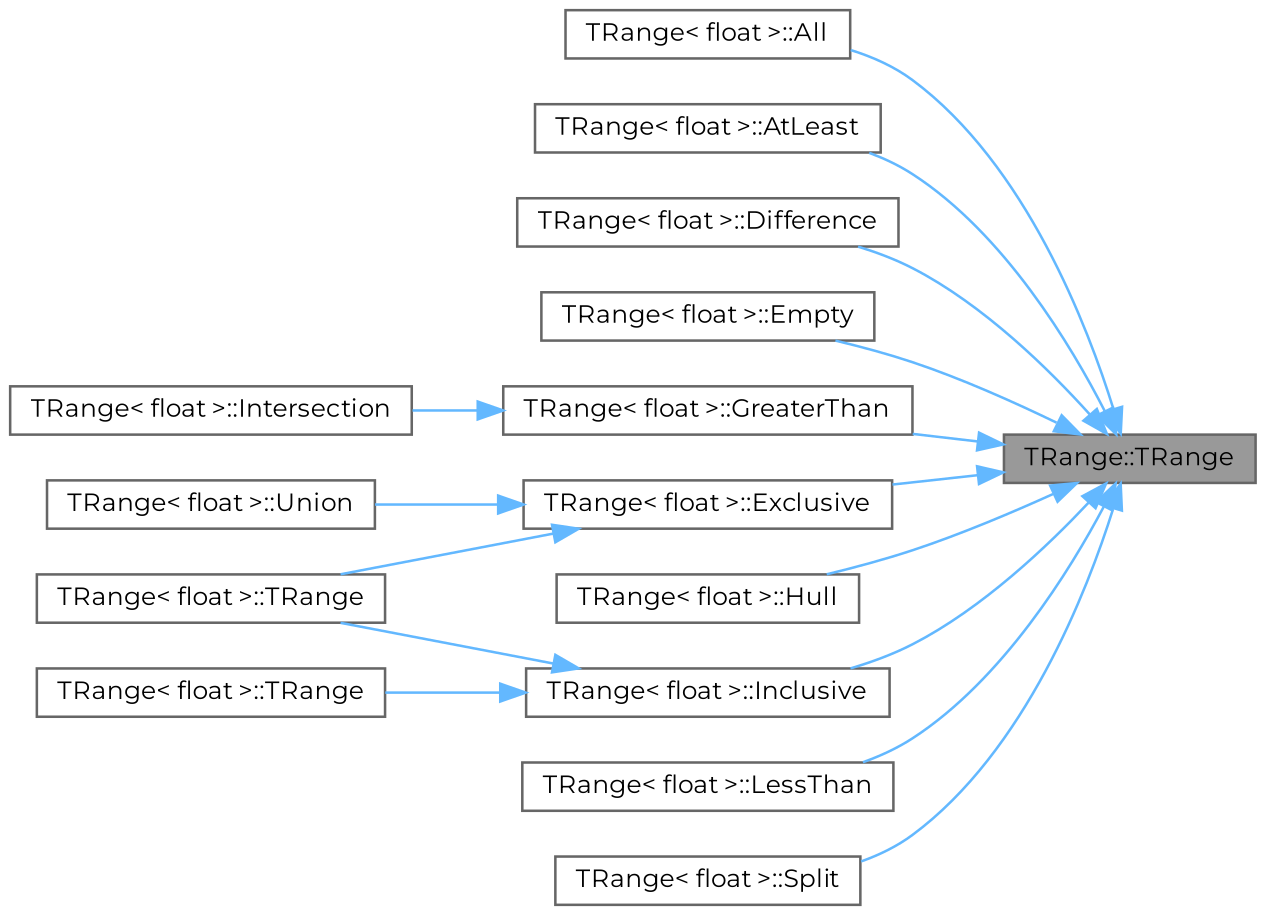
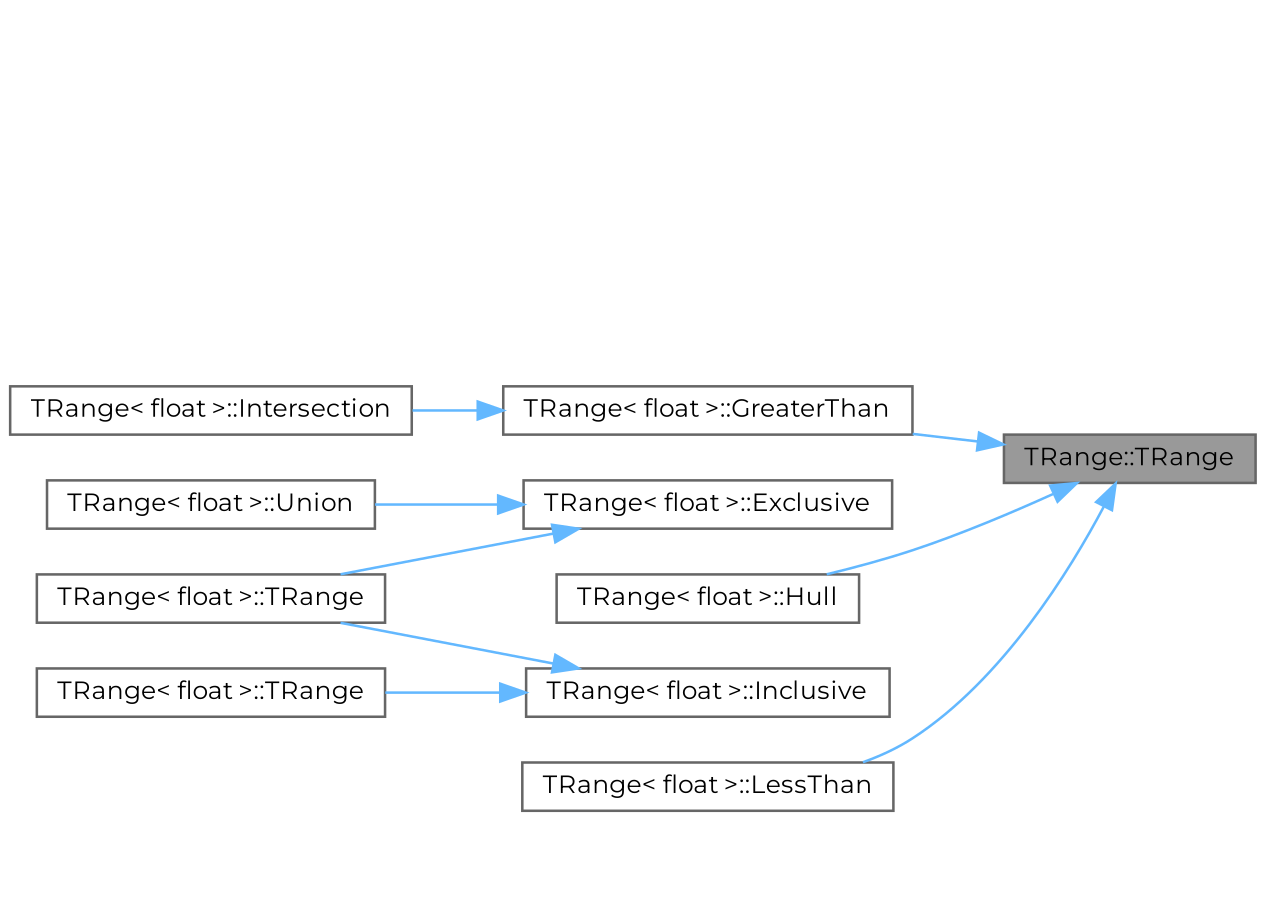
(708, 34) -> none
(708, 128) -> none
(708, 222) -> none
(708, 316) -> none
(935, 480) -> none
(980, 601) -> none
(708, 881) -> none
